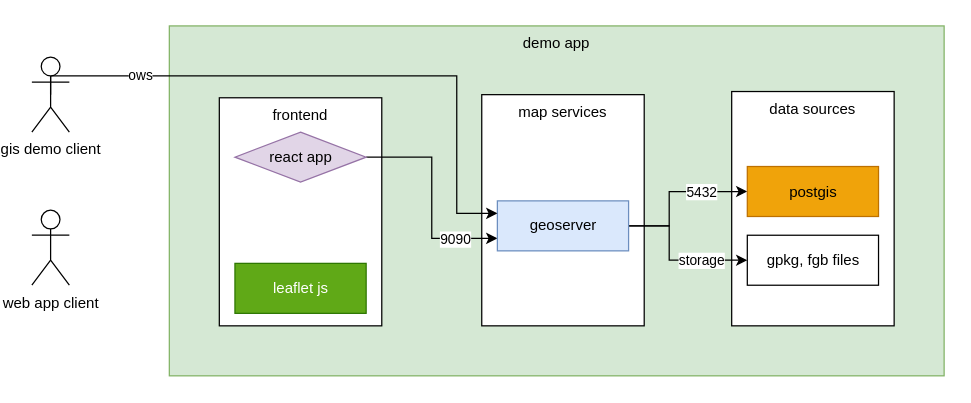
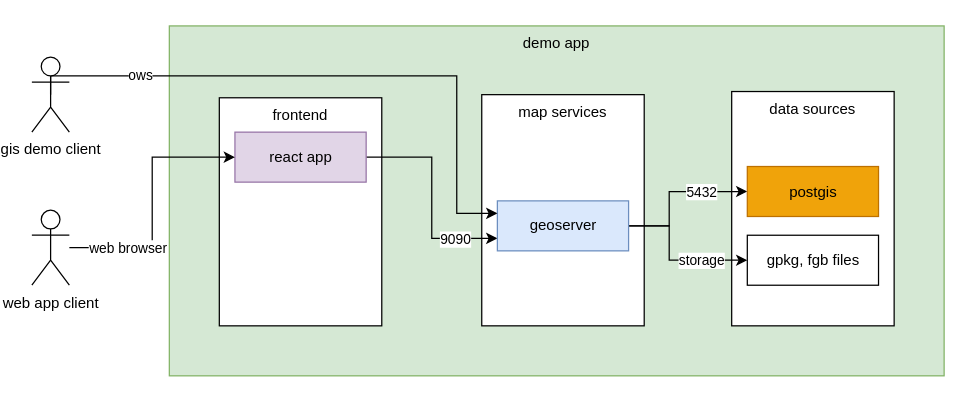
(301, 157) -> (301, 157)
none -> (152, 206)
(301, 288) -> none
